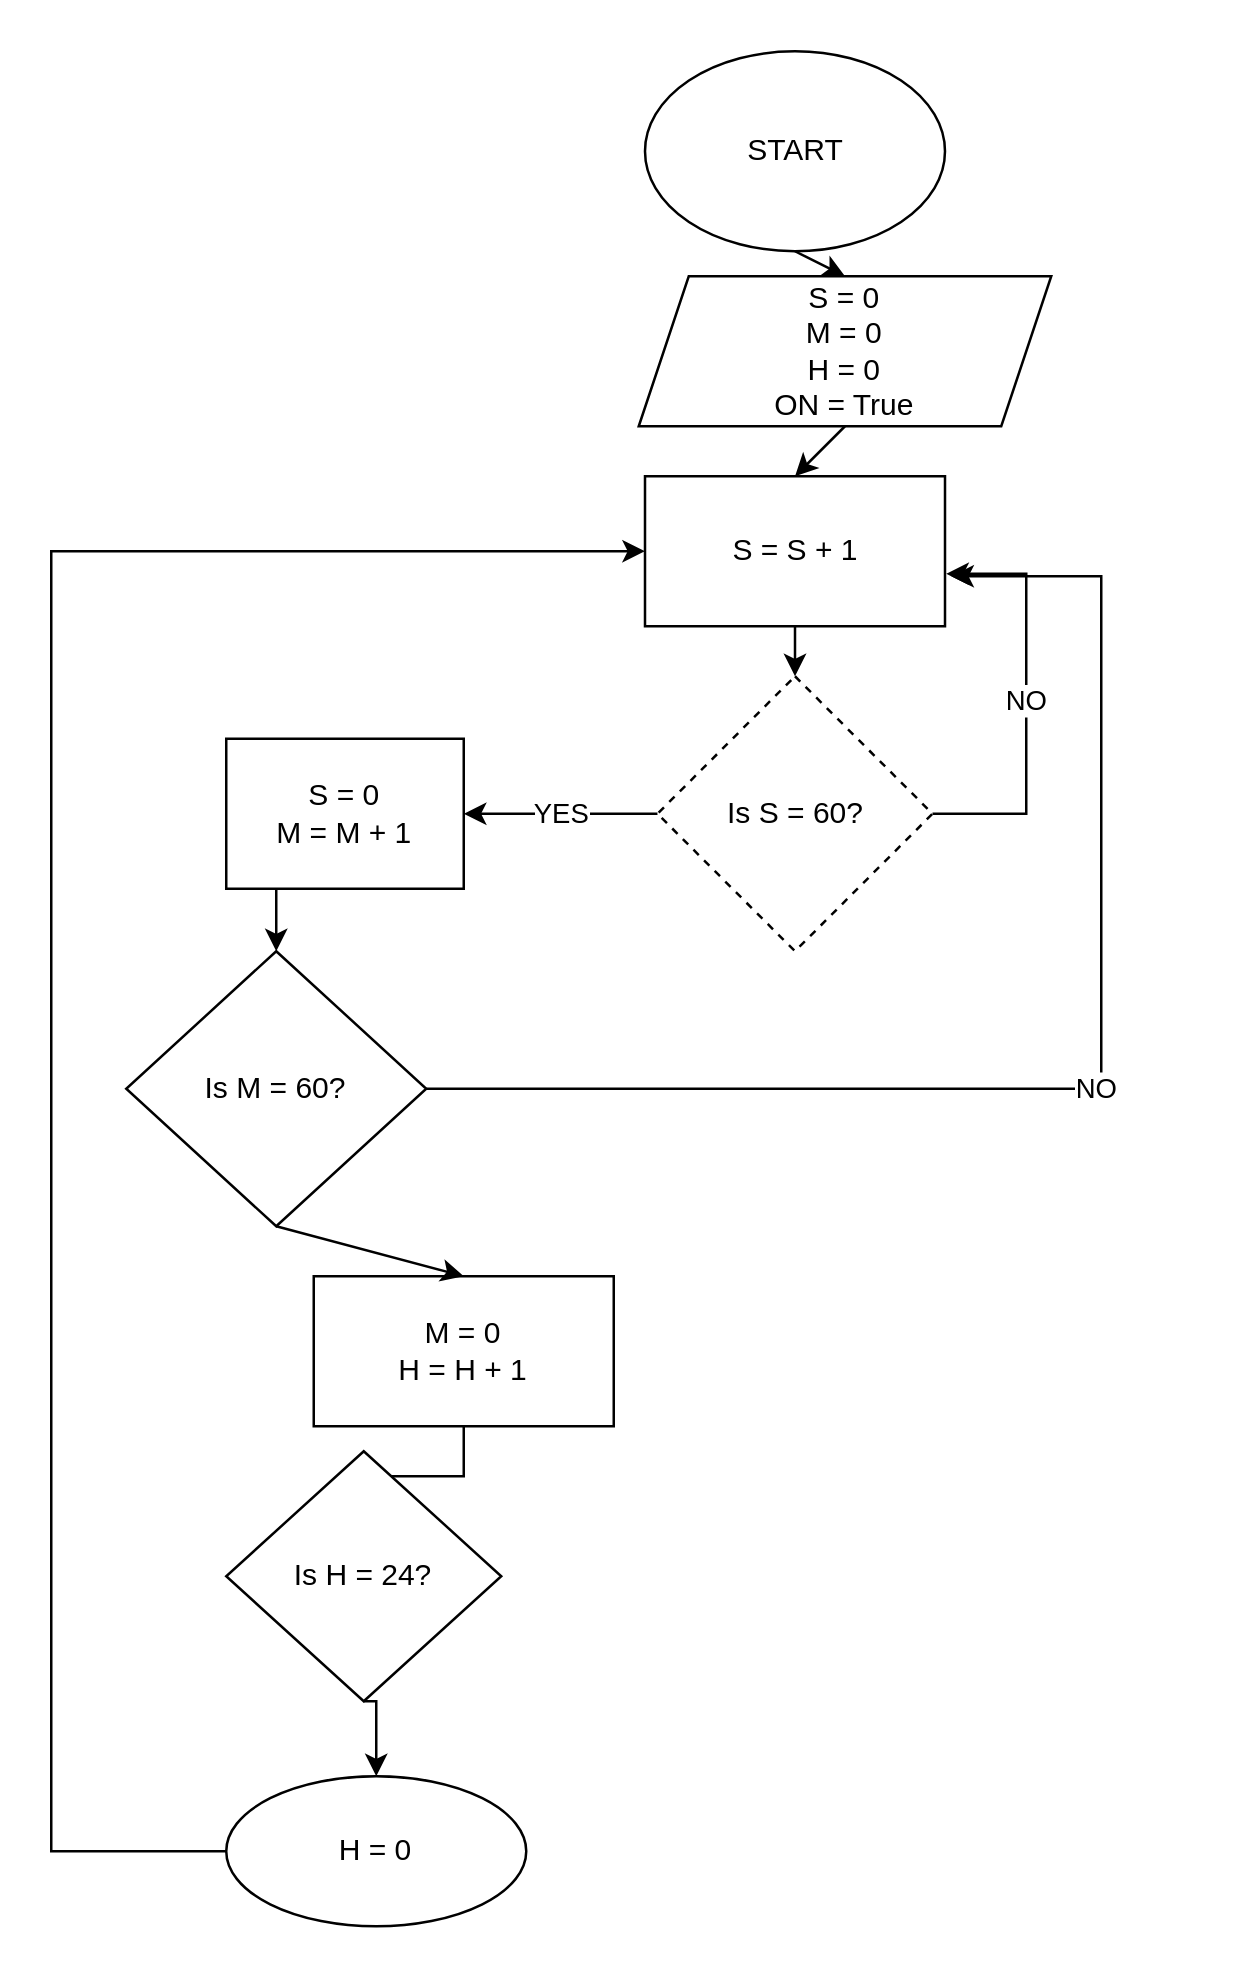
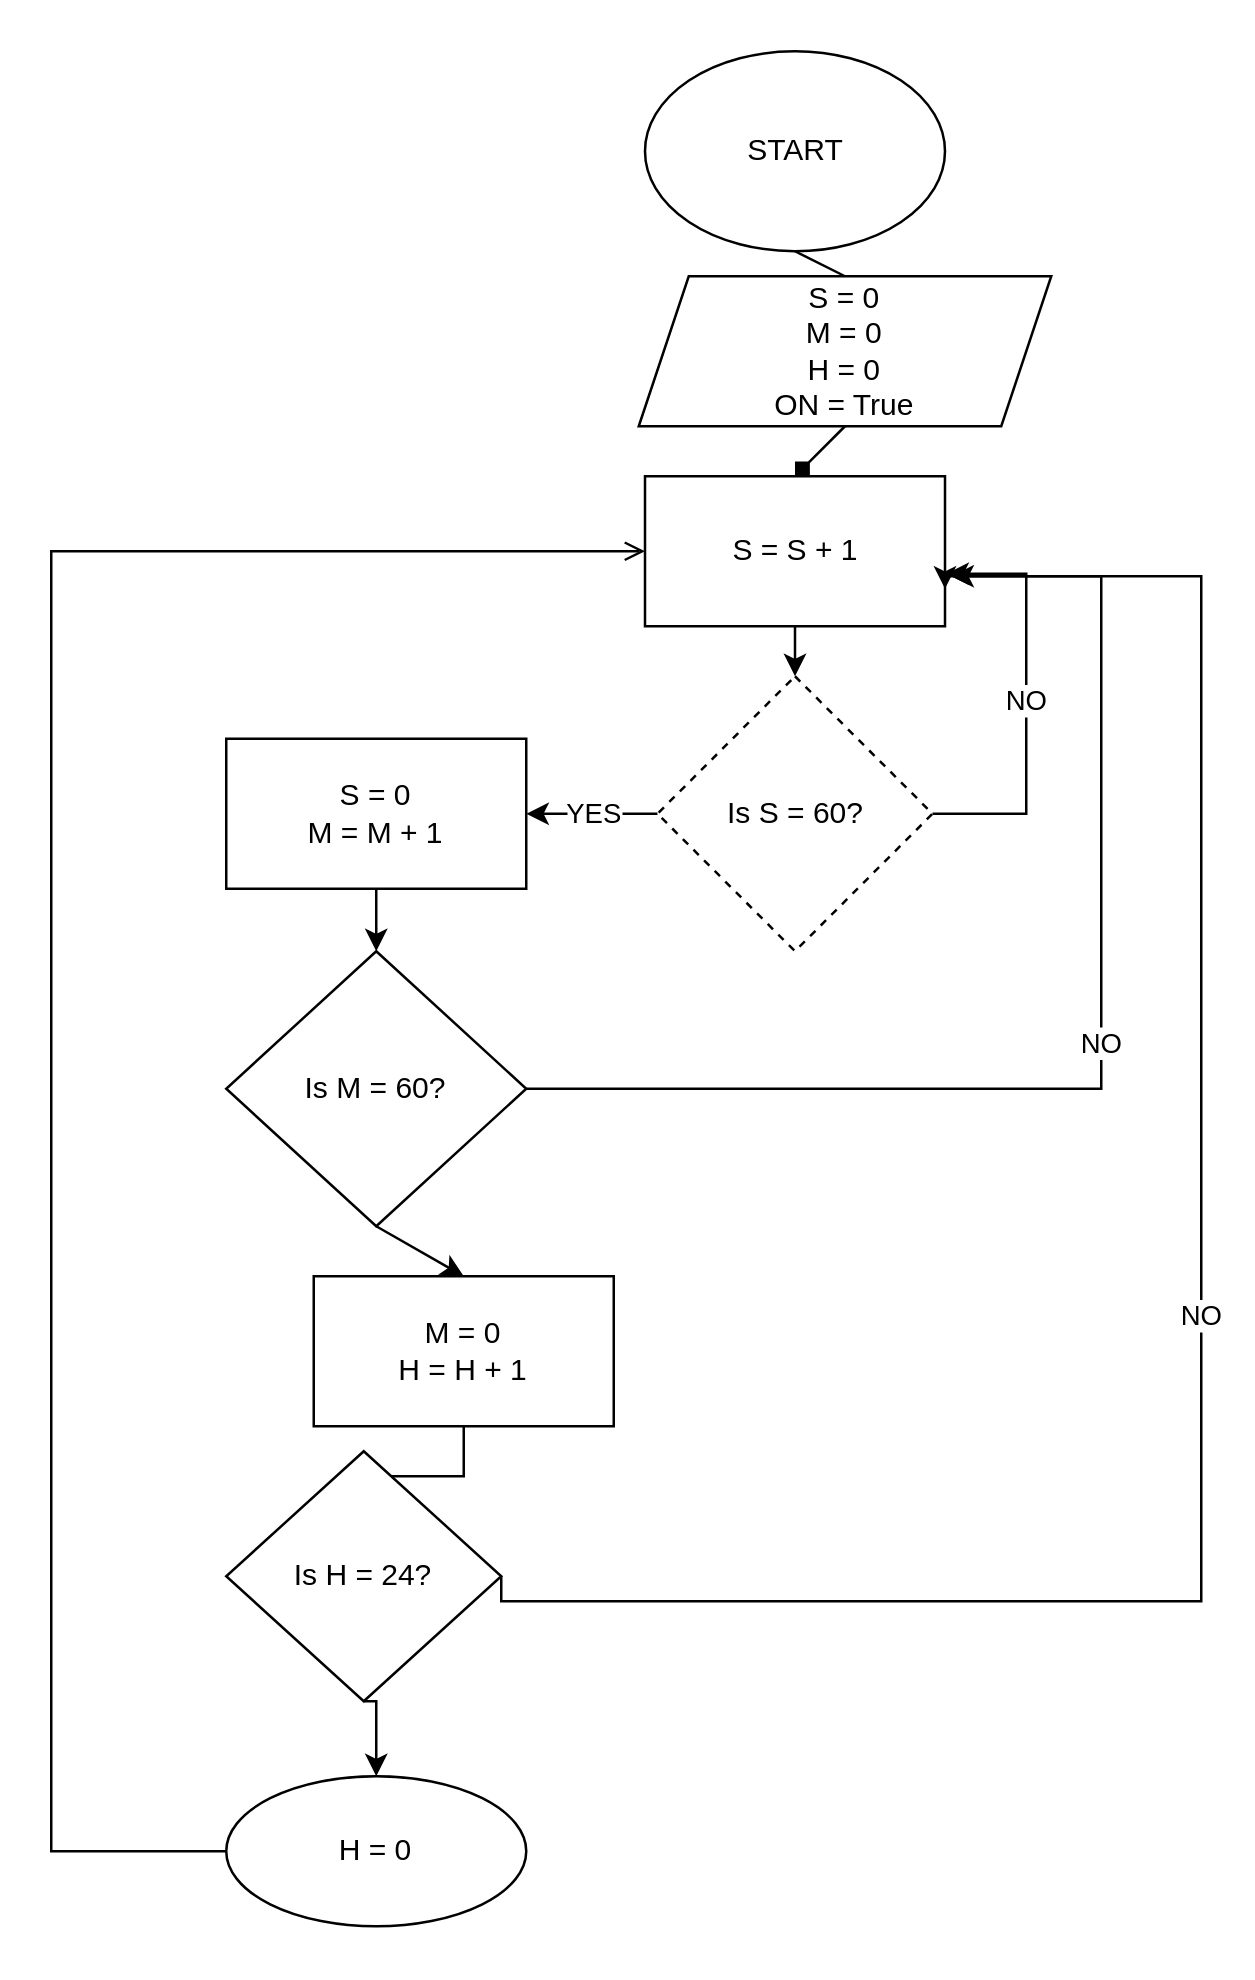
(829, 268) -> (835, 271)
(808, 463) -> (809, 462)
(627, 551) -> (631, 551)
(345, 814) -> (376, 814)
(276, 1089) -> (376, 1089)
none -> (973, 1601)
